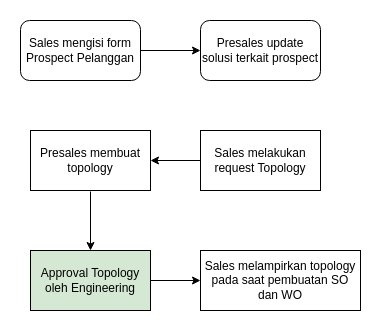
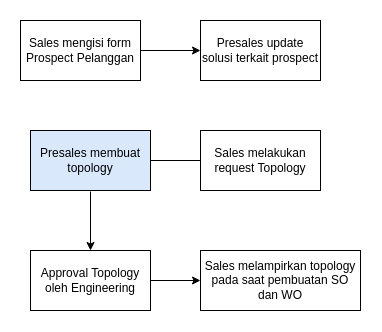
(81, 51) -> (81, 51)
(261, 51) -> (261, 51)
(91, 161) -> (91, 161)
(158, 161) -> (156, 161)
(91, 281) -> (91, 281)
